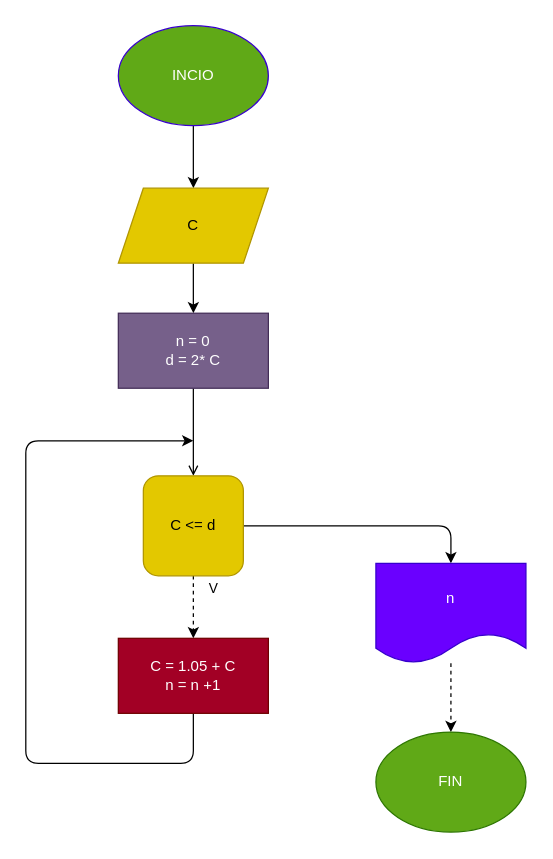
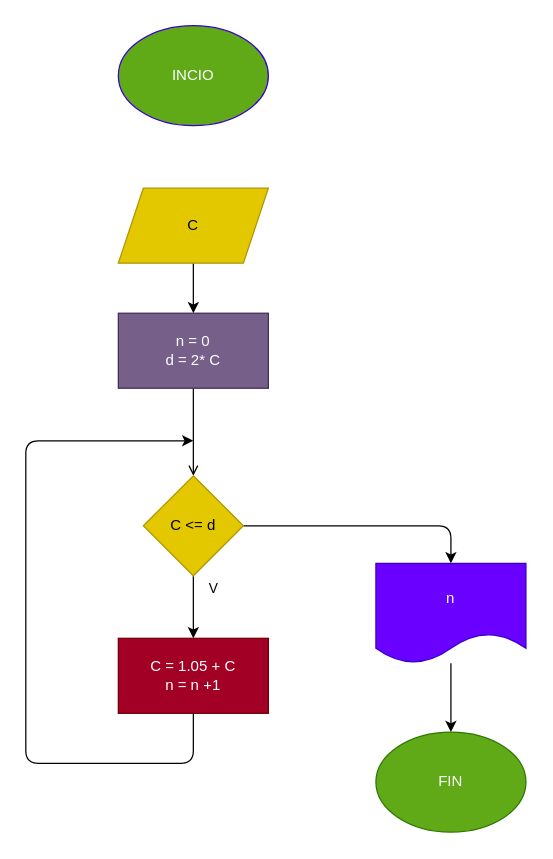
(193, 153) -> none
(193, 526) -> (193, 526)
(193, 602) -> (193, 602)
(451, 695) -> (451, 695)
